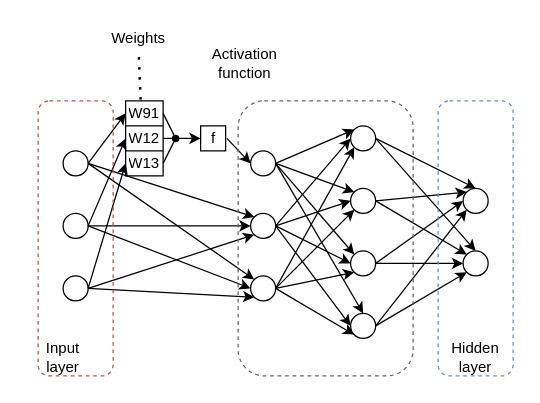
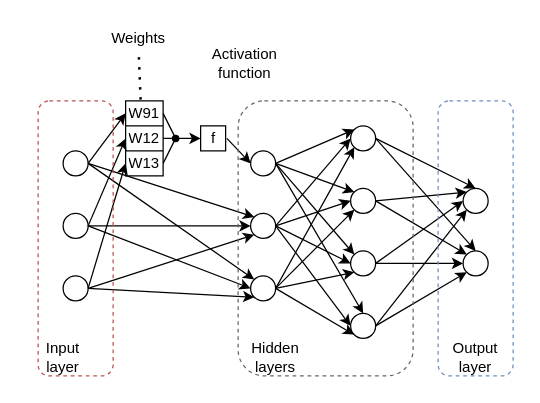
none -> (276, 357)
(476, 357) -> (476, 357)
